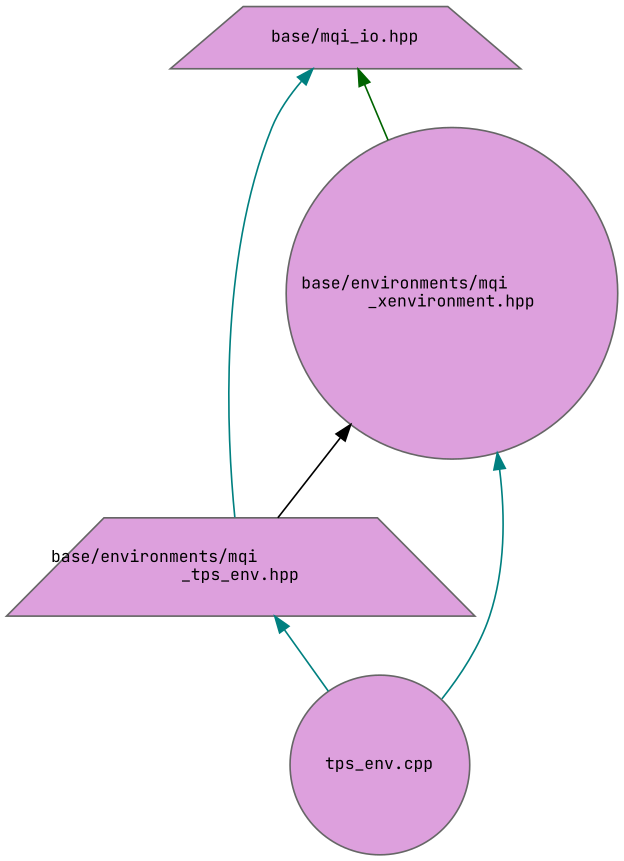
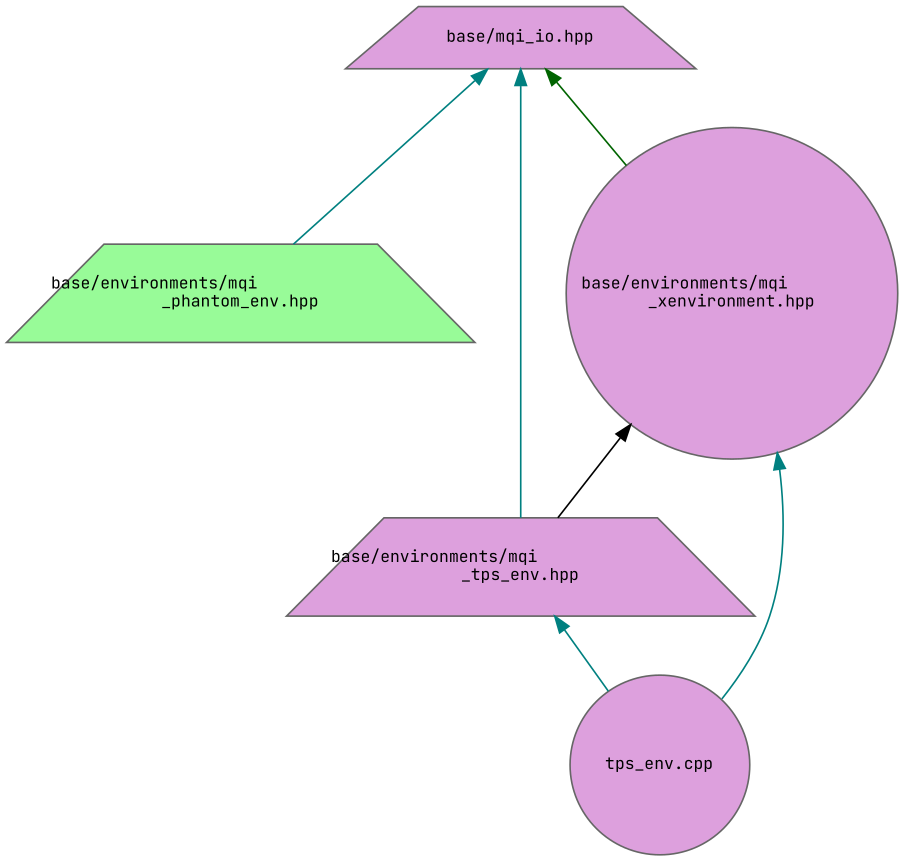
none -> (241, 293)
